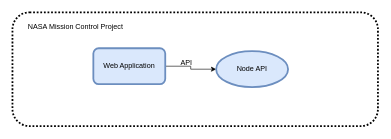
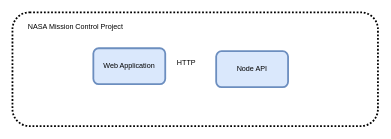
(187, 63) -> (187, 63)
(185, 66) -> none
(252, 69) -> (252, 69)
